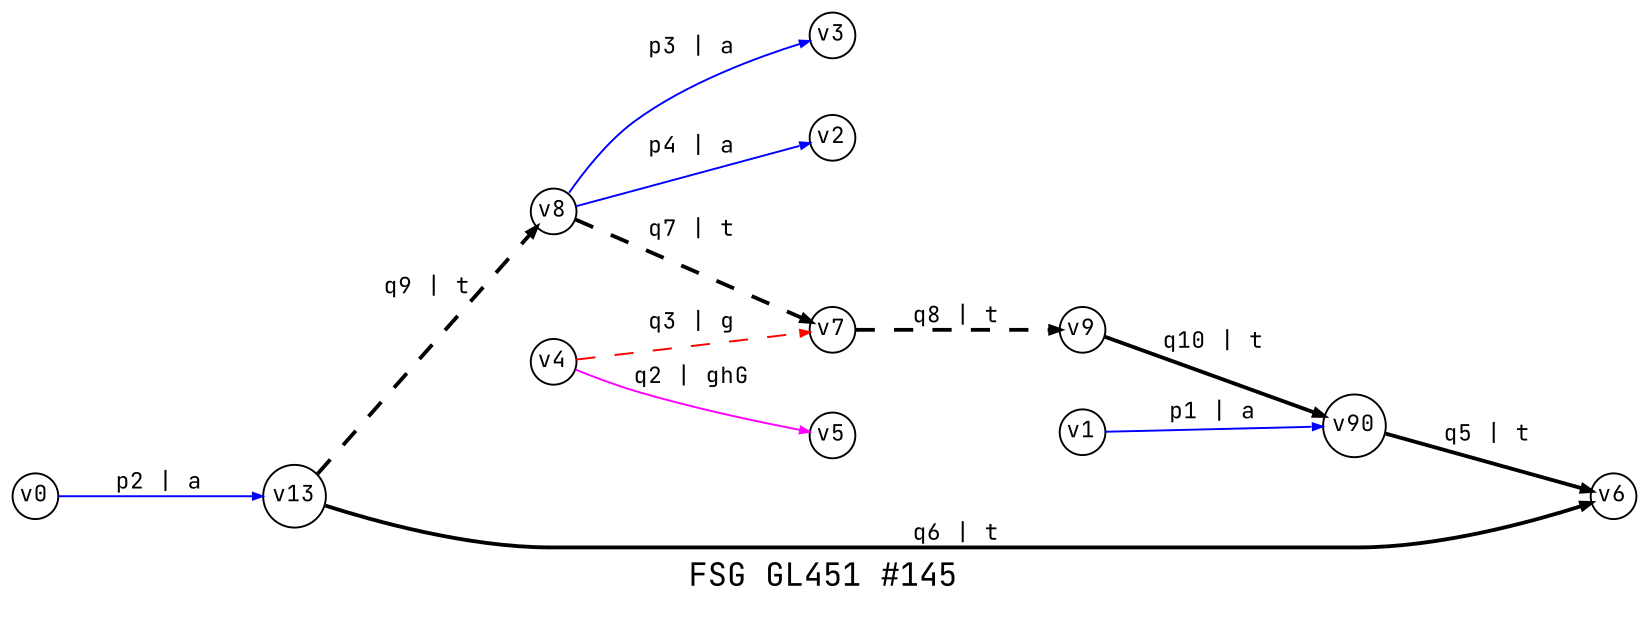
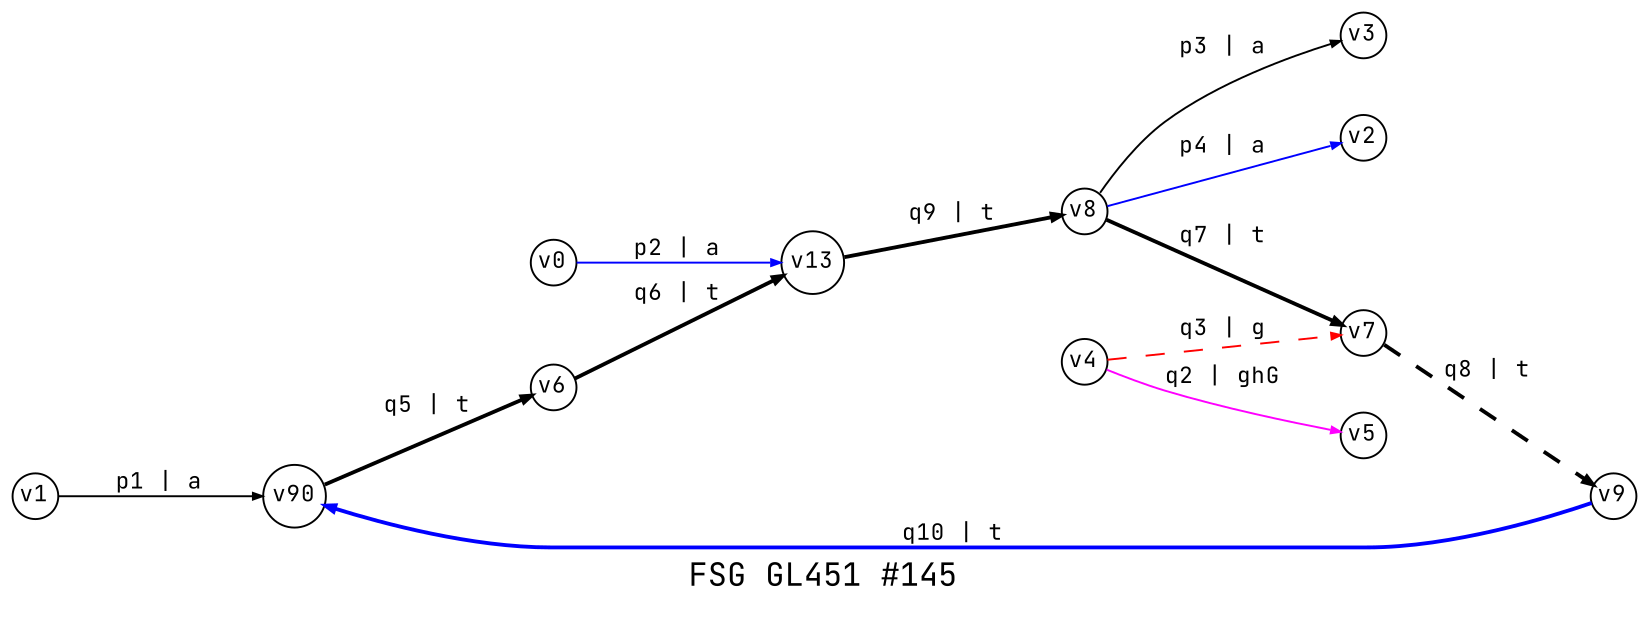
(671, 98) -> (1202, 98)
(689, 269) -> (1220, 270)
(424, 354) -> (948, 237)
(1210, 375) -> (964, 547)
(1209, 429) -> (155, 496)
(953, 547) -> (674, 329)
